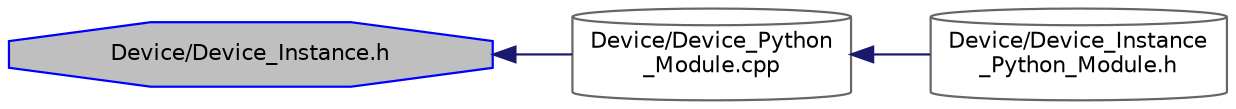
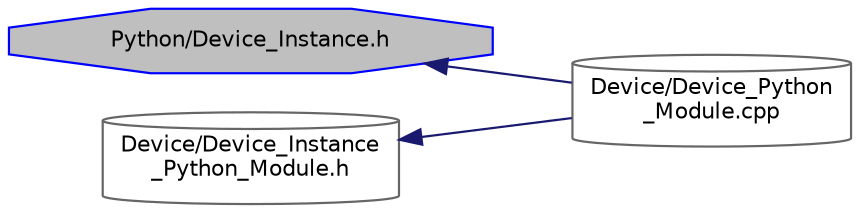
(251, 54) -> (251, 41)
(902, 54) -> (497, 127)
